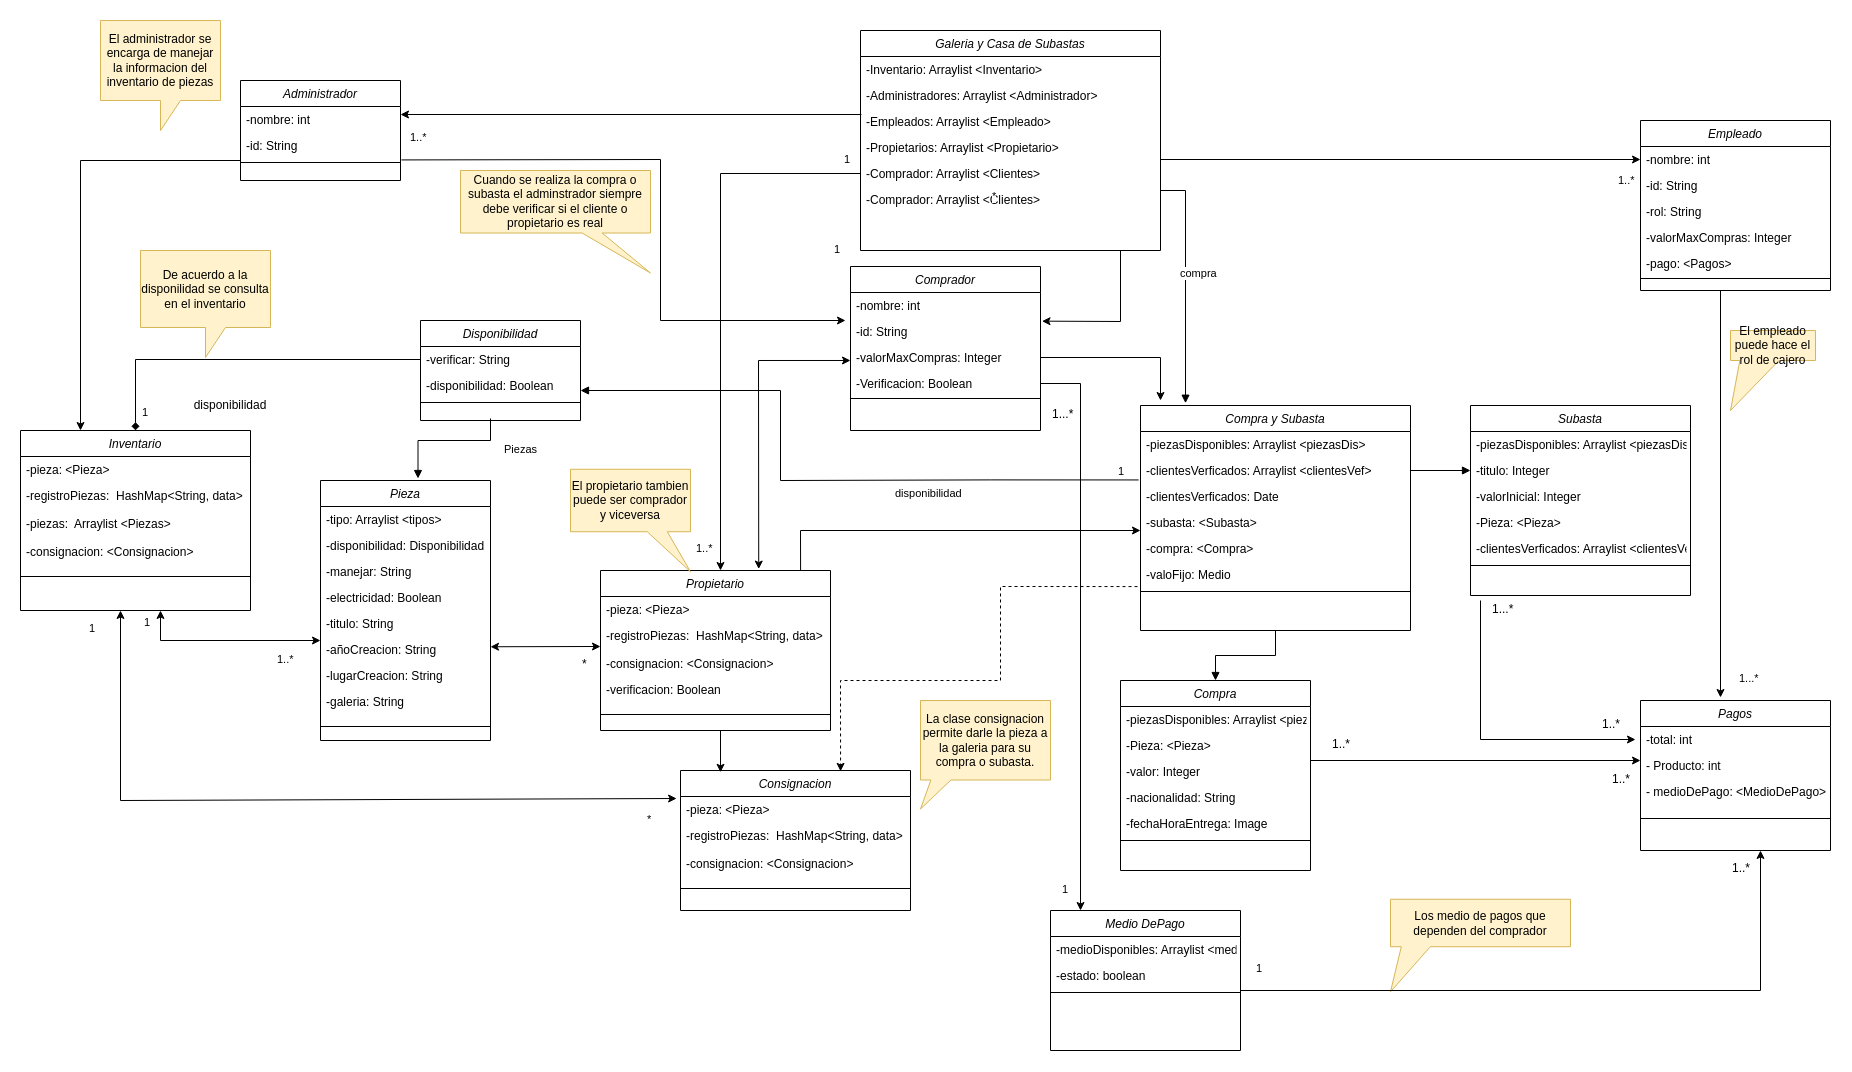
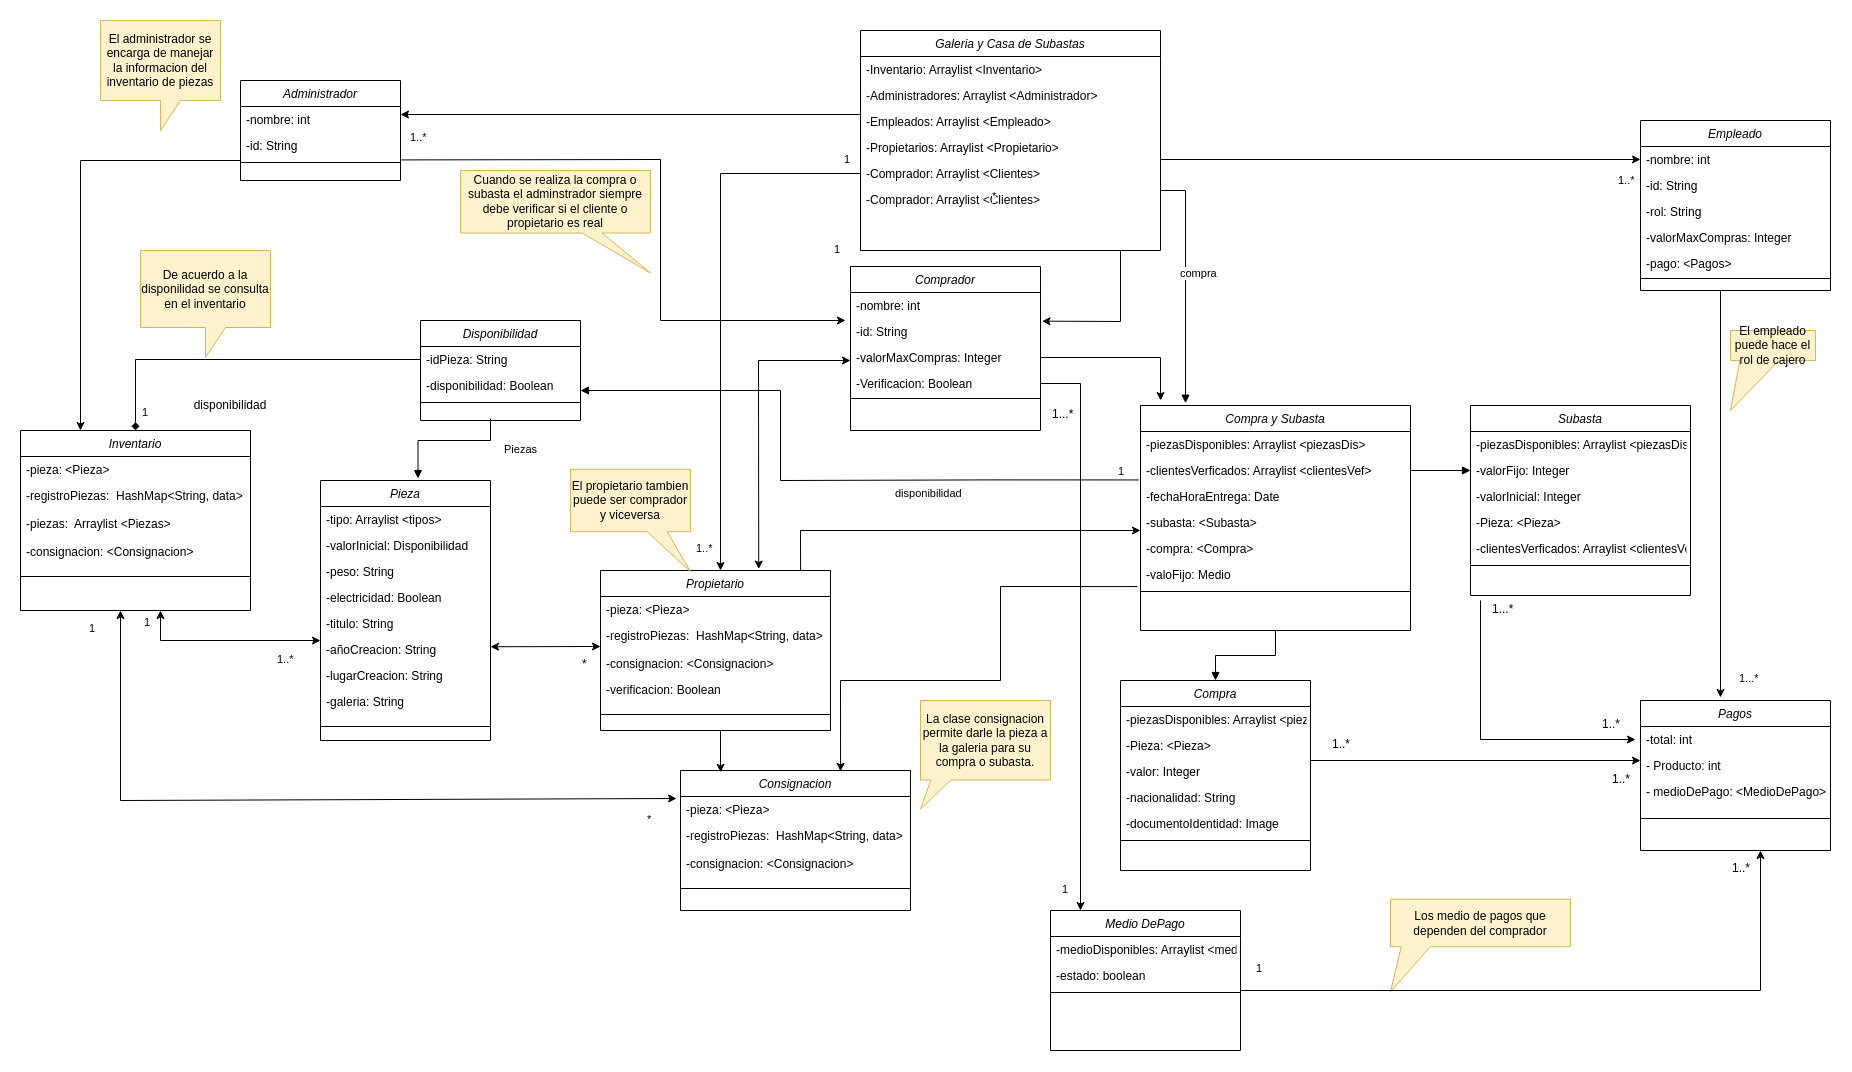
(479, 360) -> (472, 360)
(1524, 471) -> (1534, 471)
(1222, 497) -> (1220, 497)
(411, 546) -> (406, 546)
(375, 572) -> (365, 572)
(994, 681) -> (994, 681)
(1204, 824) -> (1209, 824)
